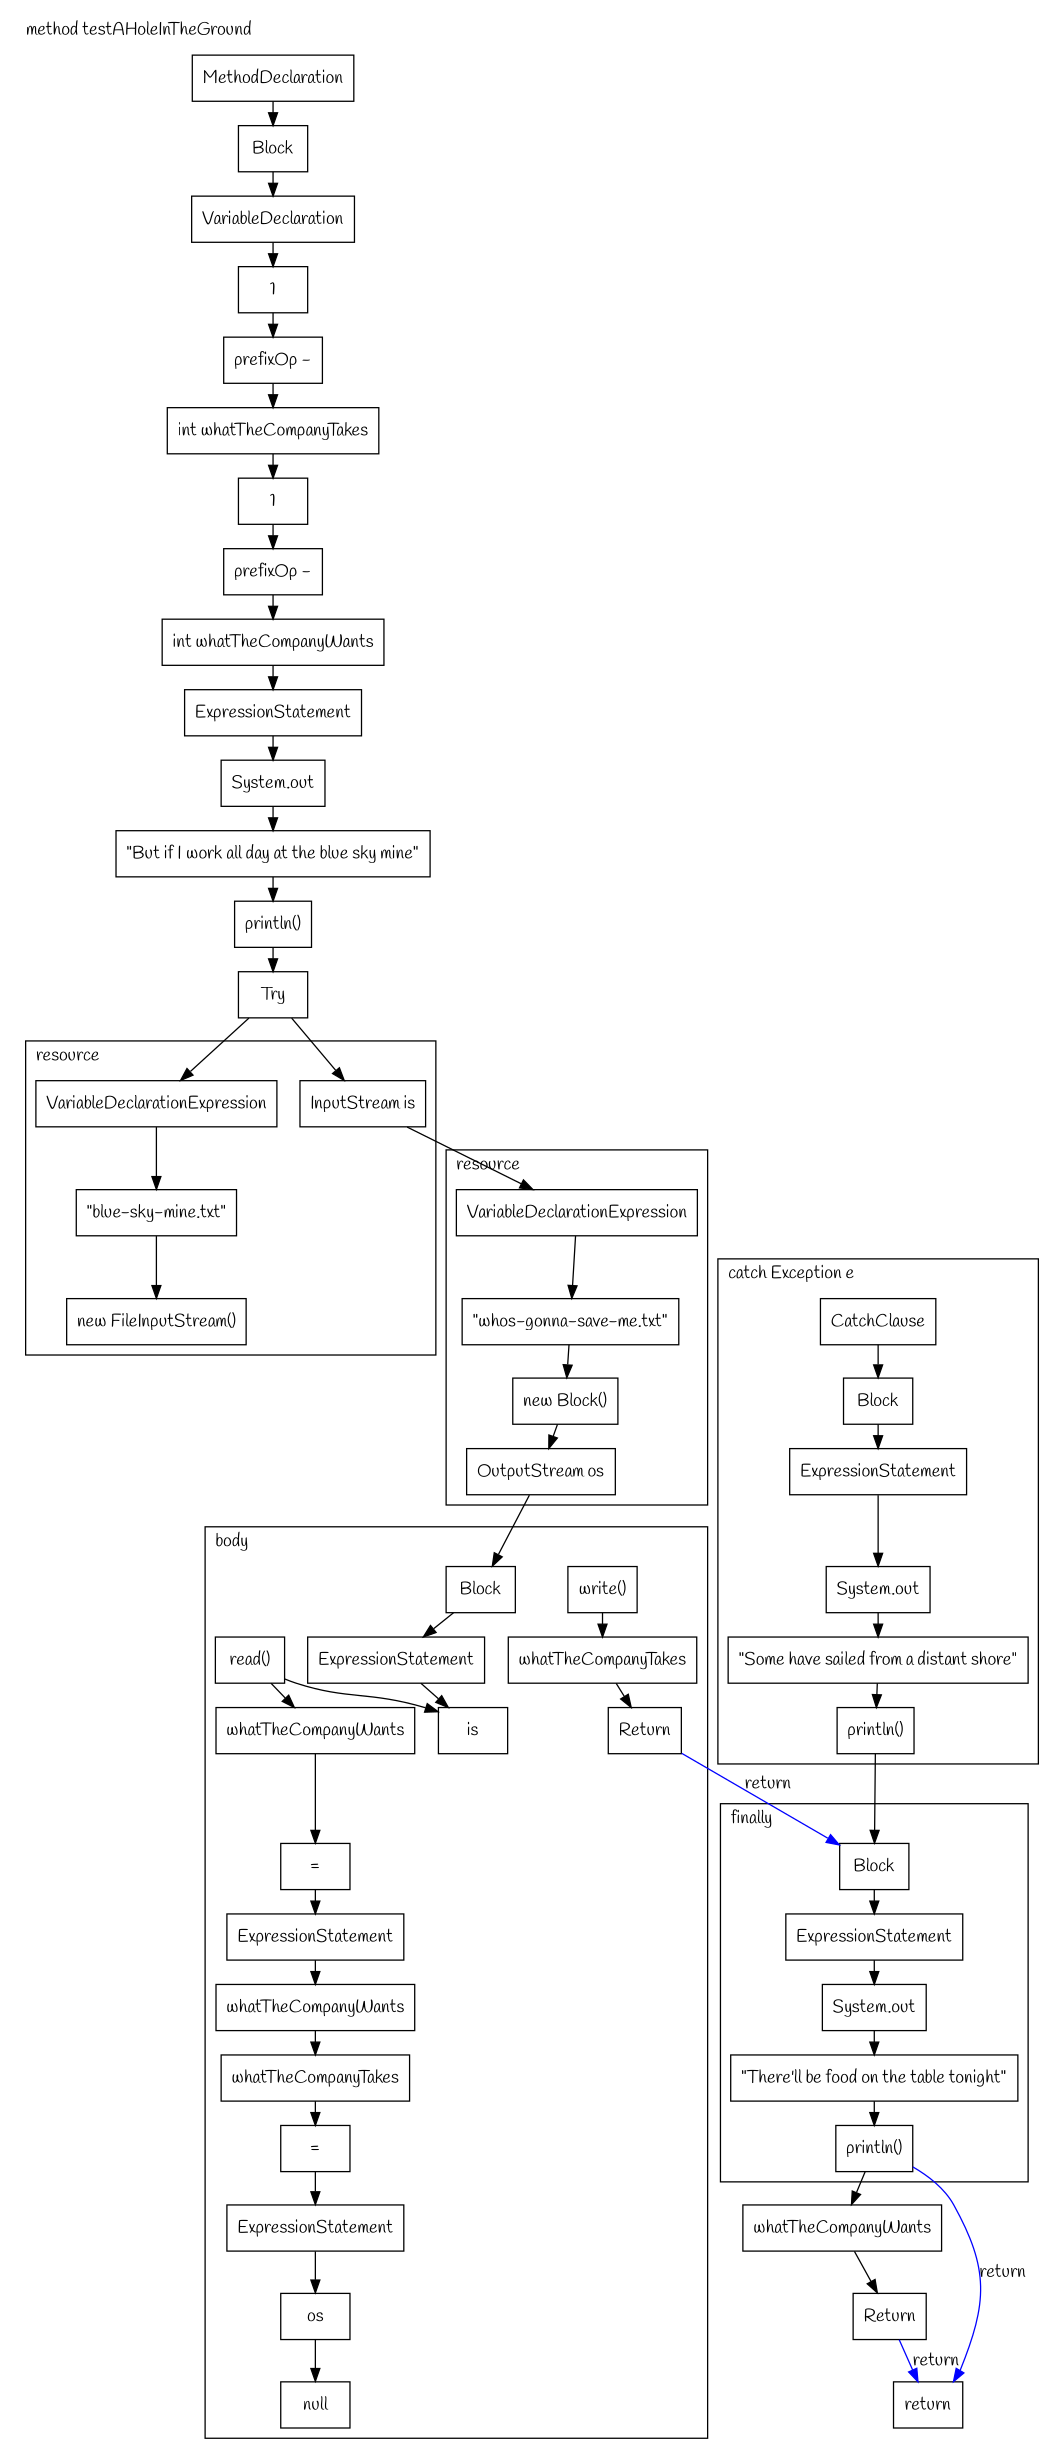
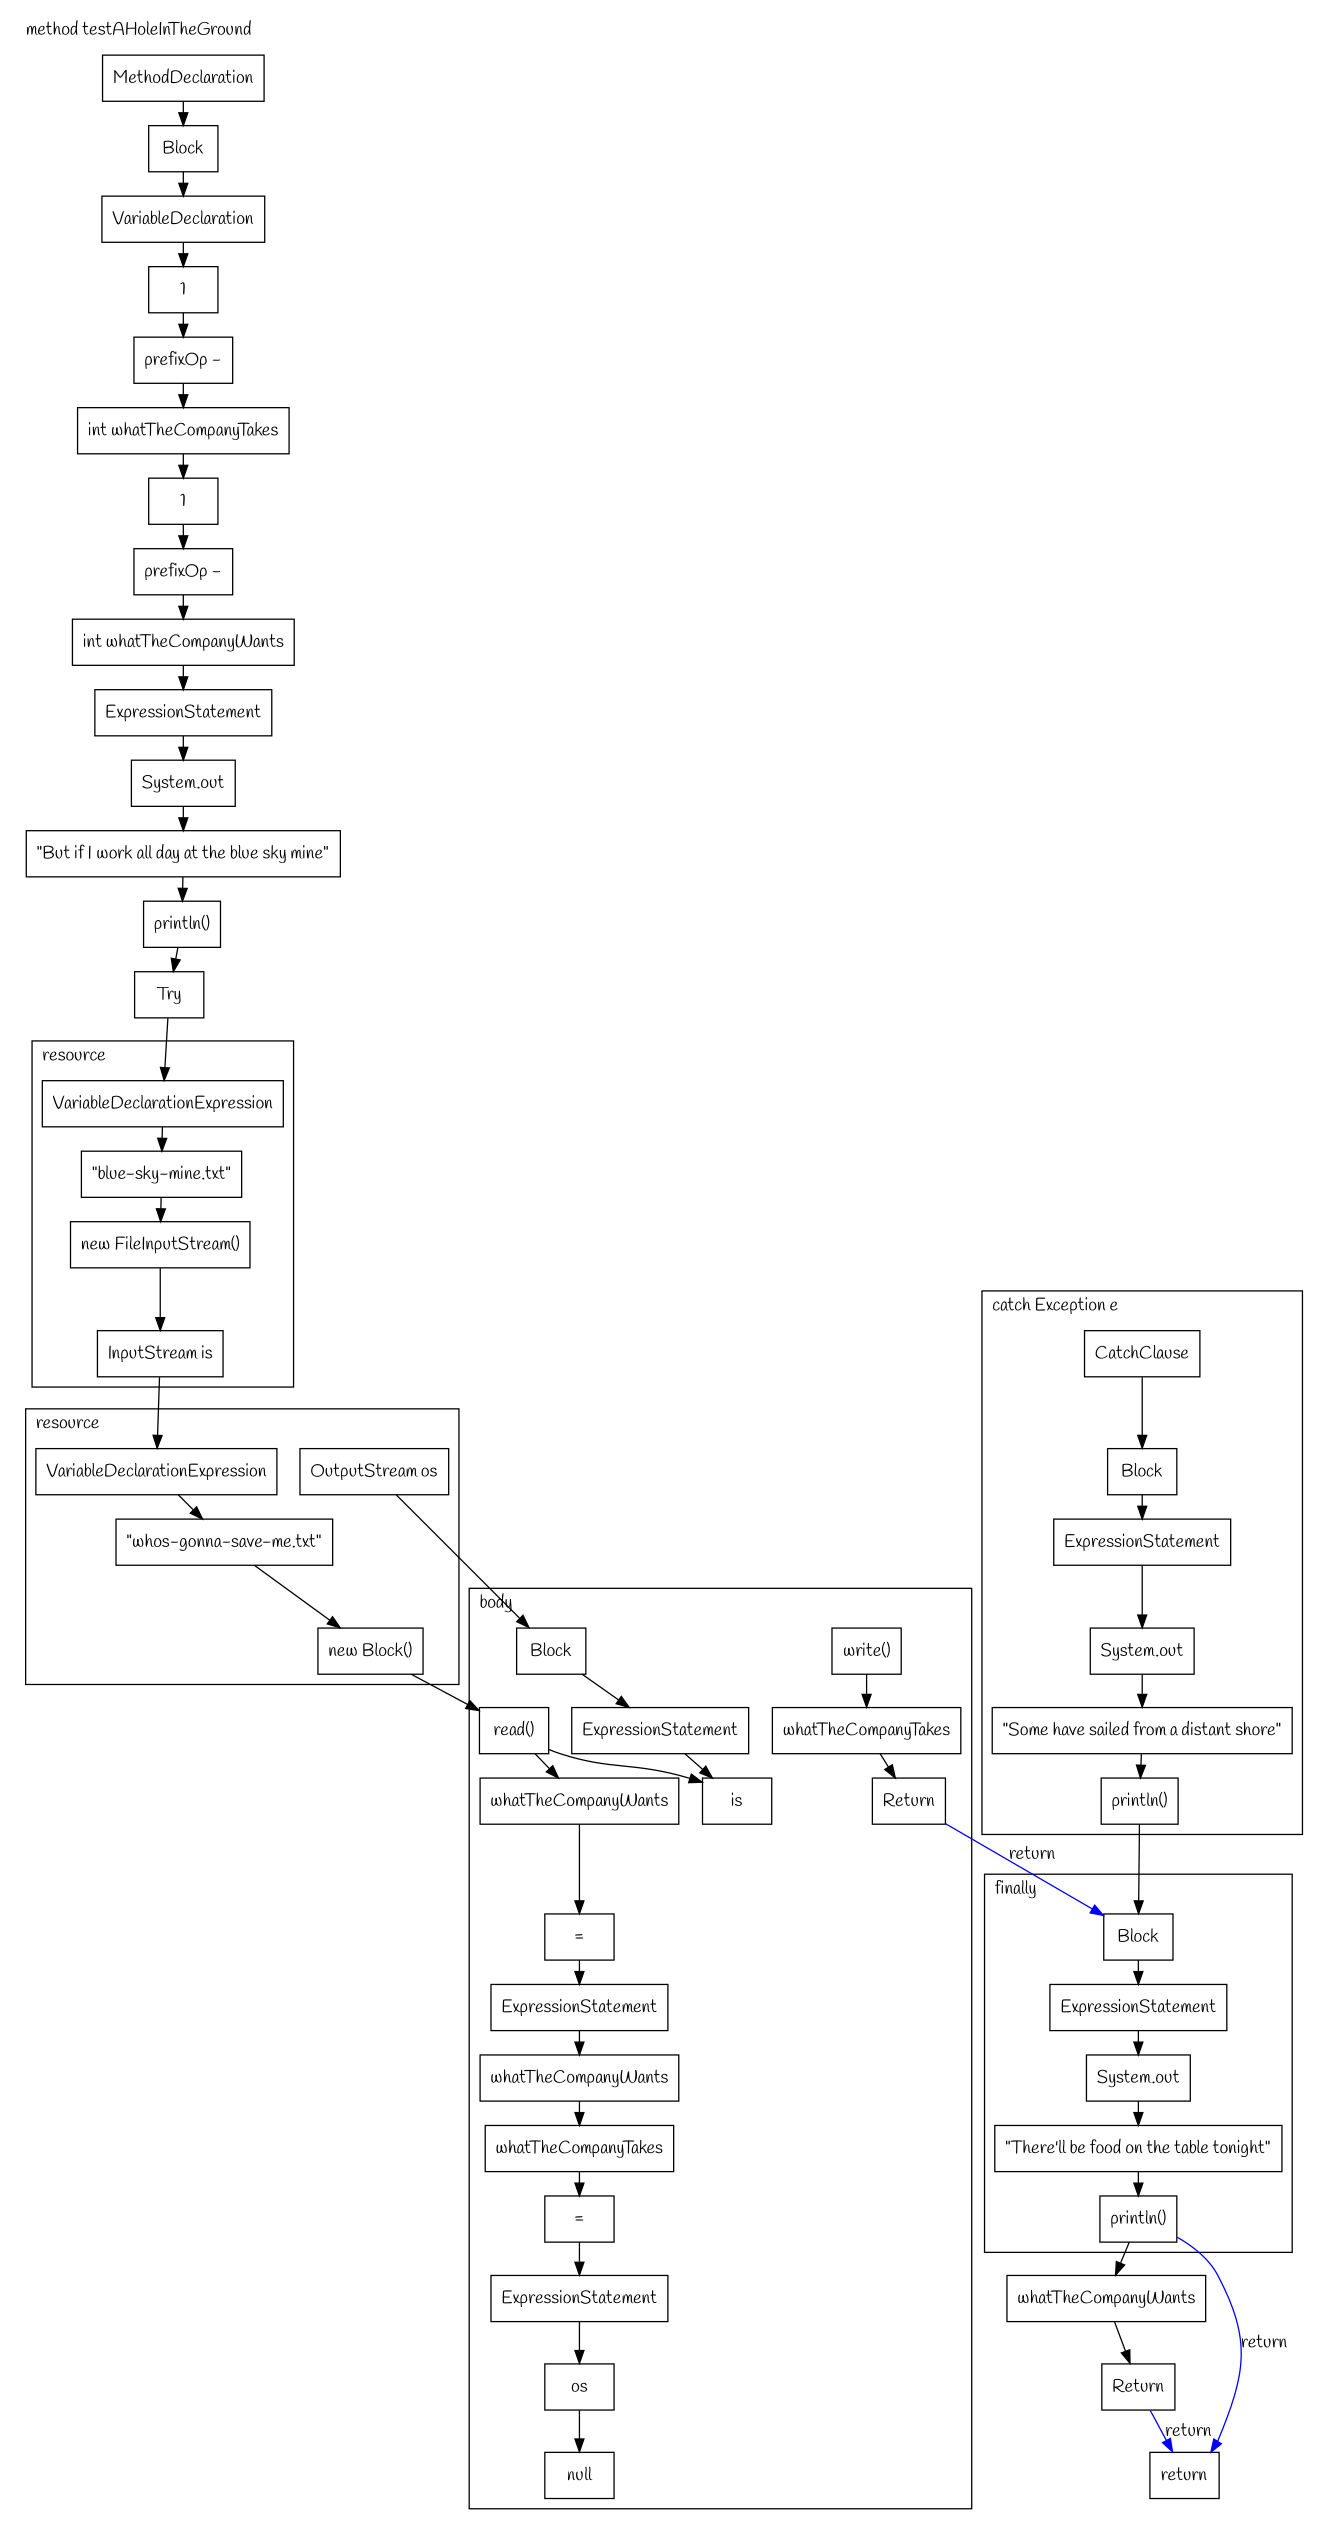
(318, 1049) -> (160, 1293)
(555, 1430) -> (445, 1692)
